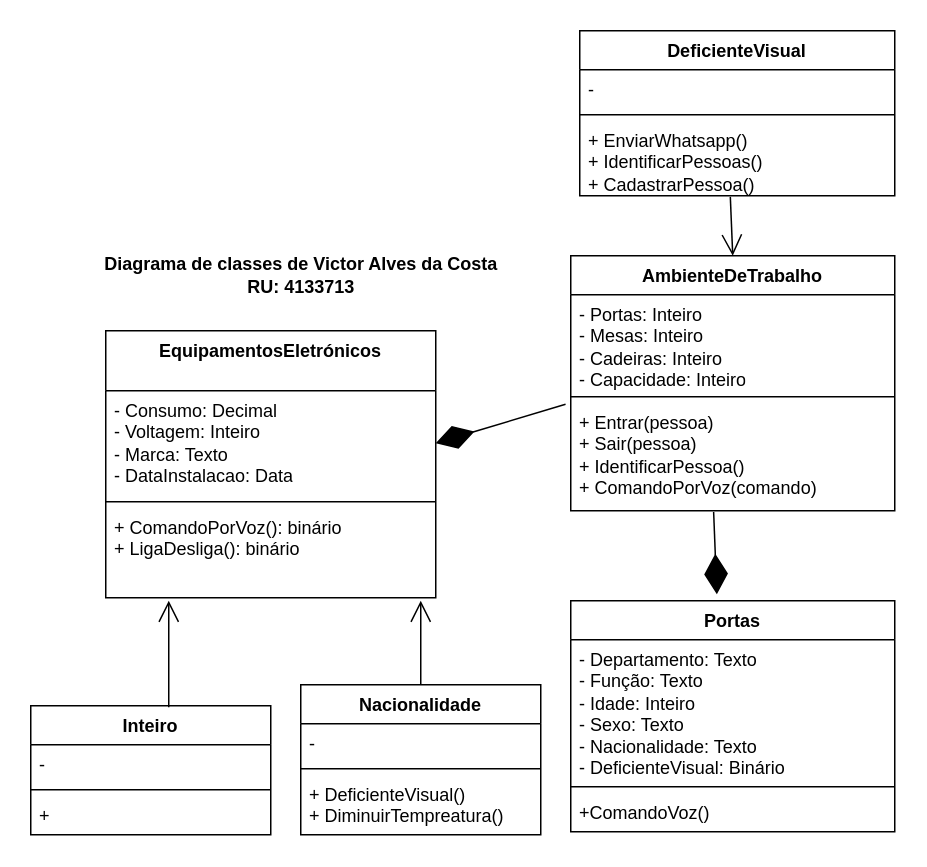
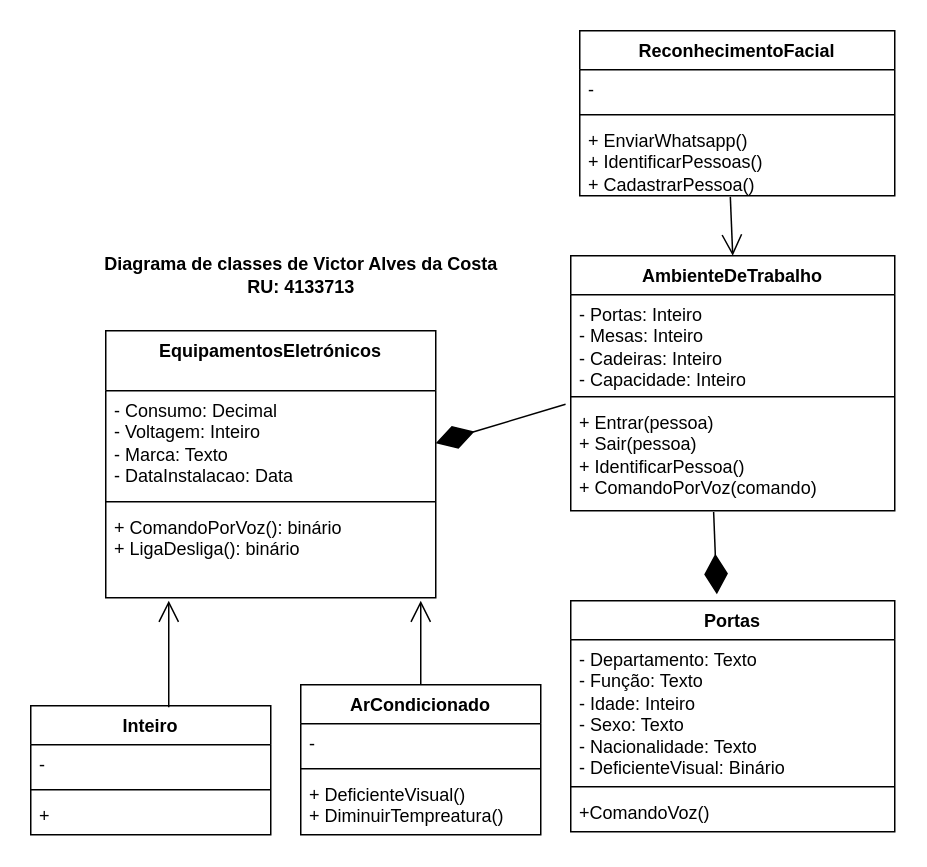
(737, 52) -> (737, 52)
(421, 706) -> (421, 706)
